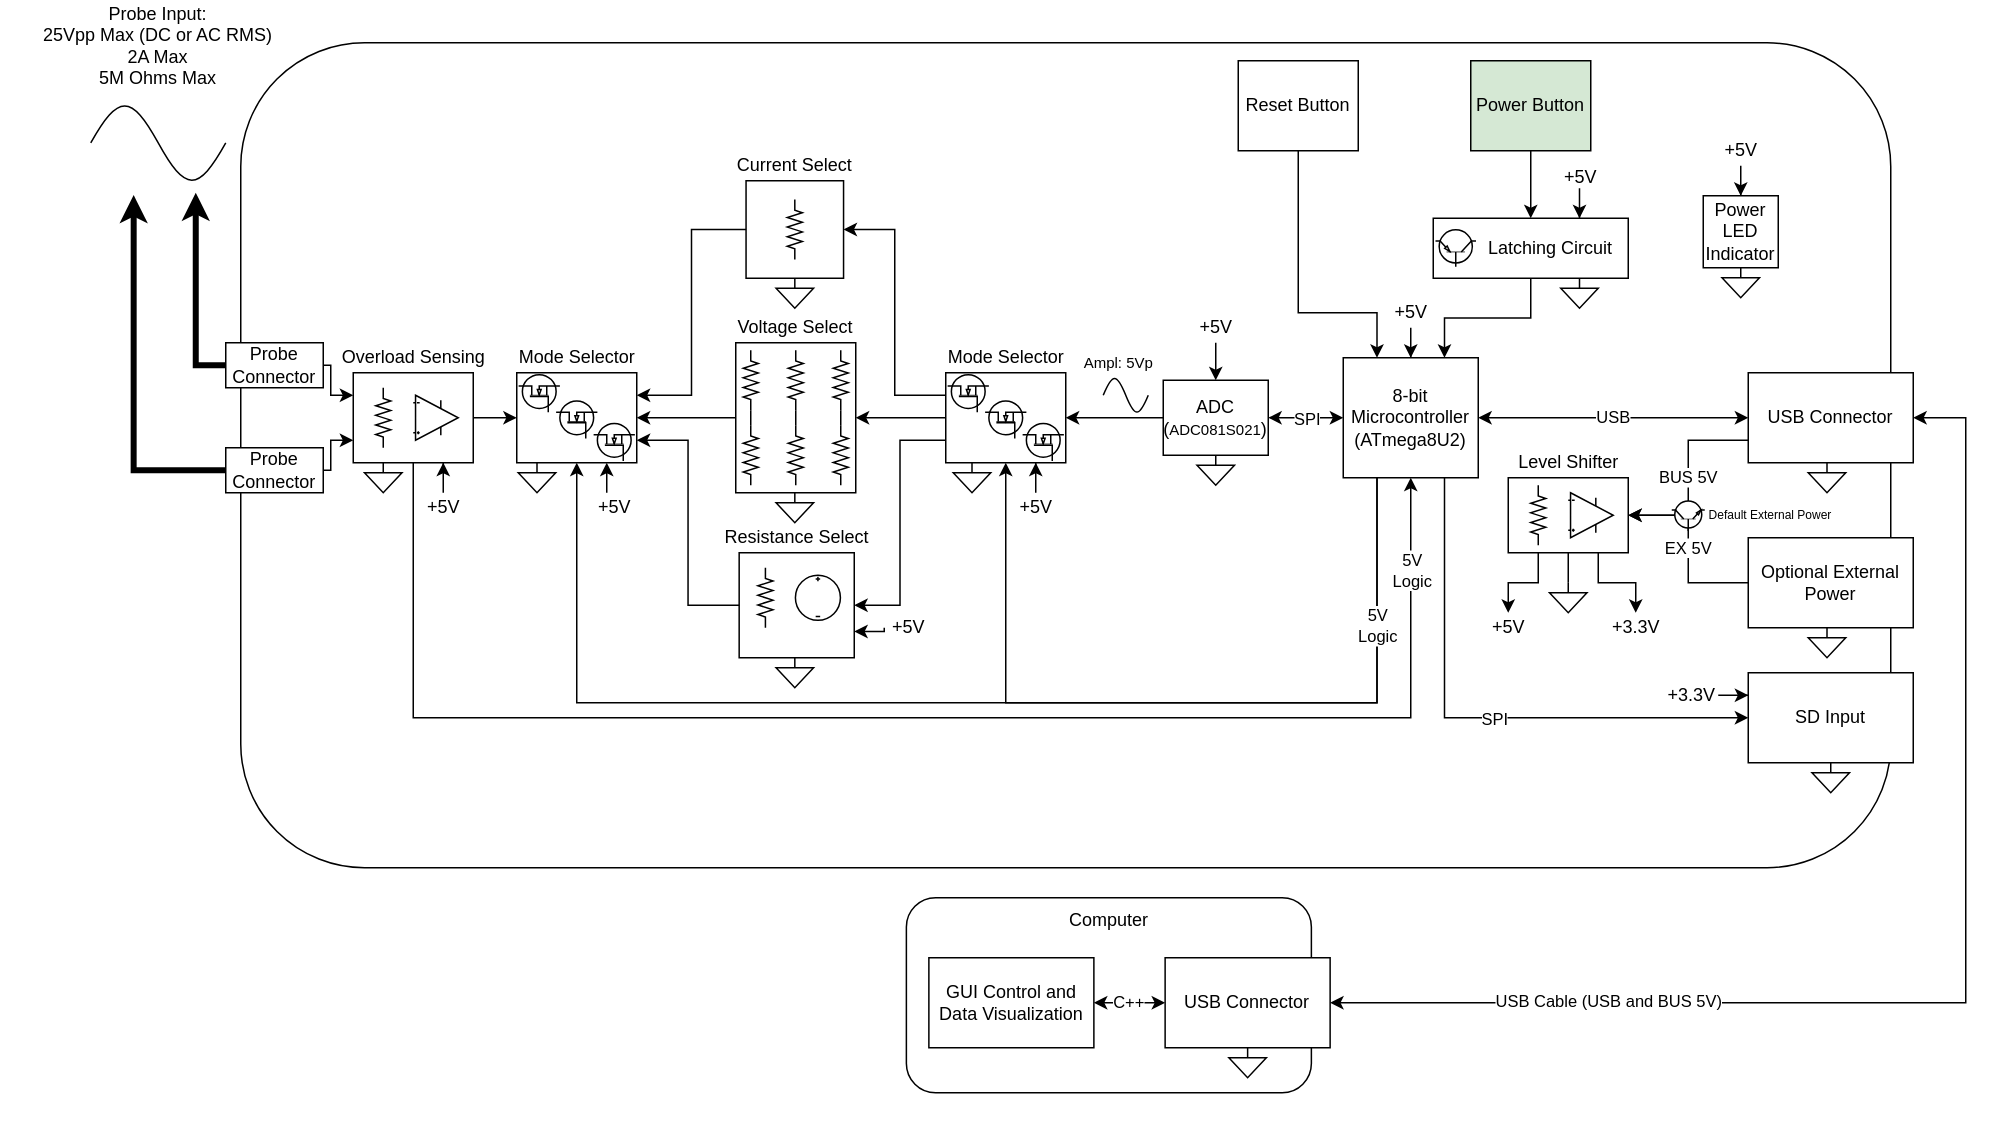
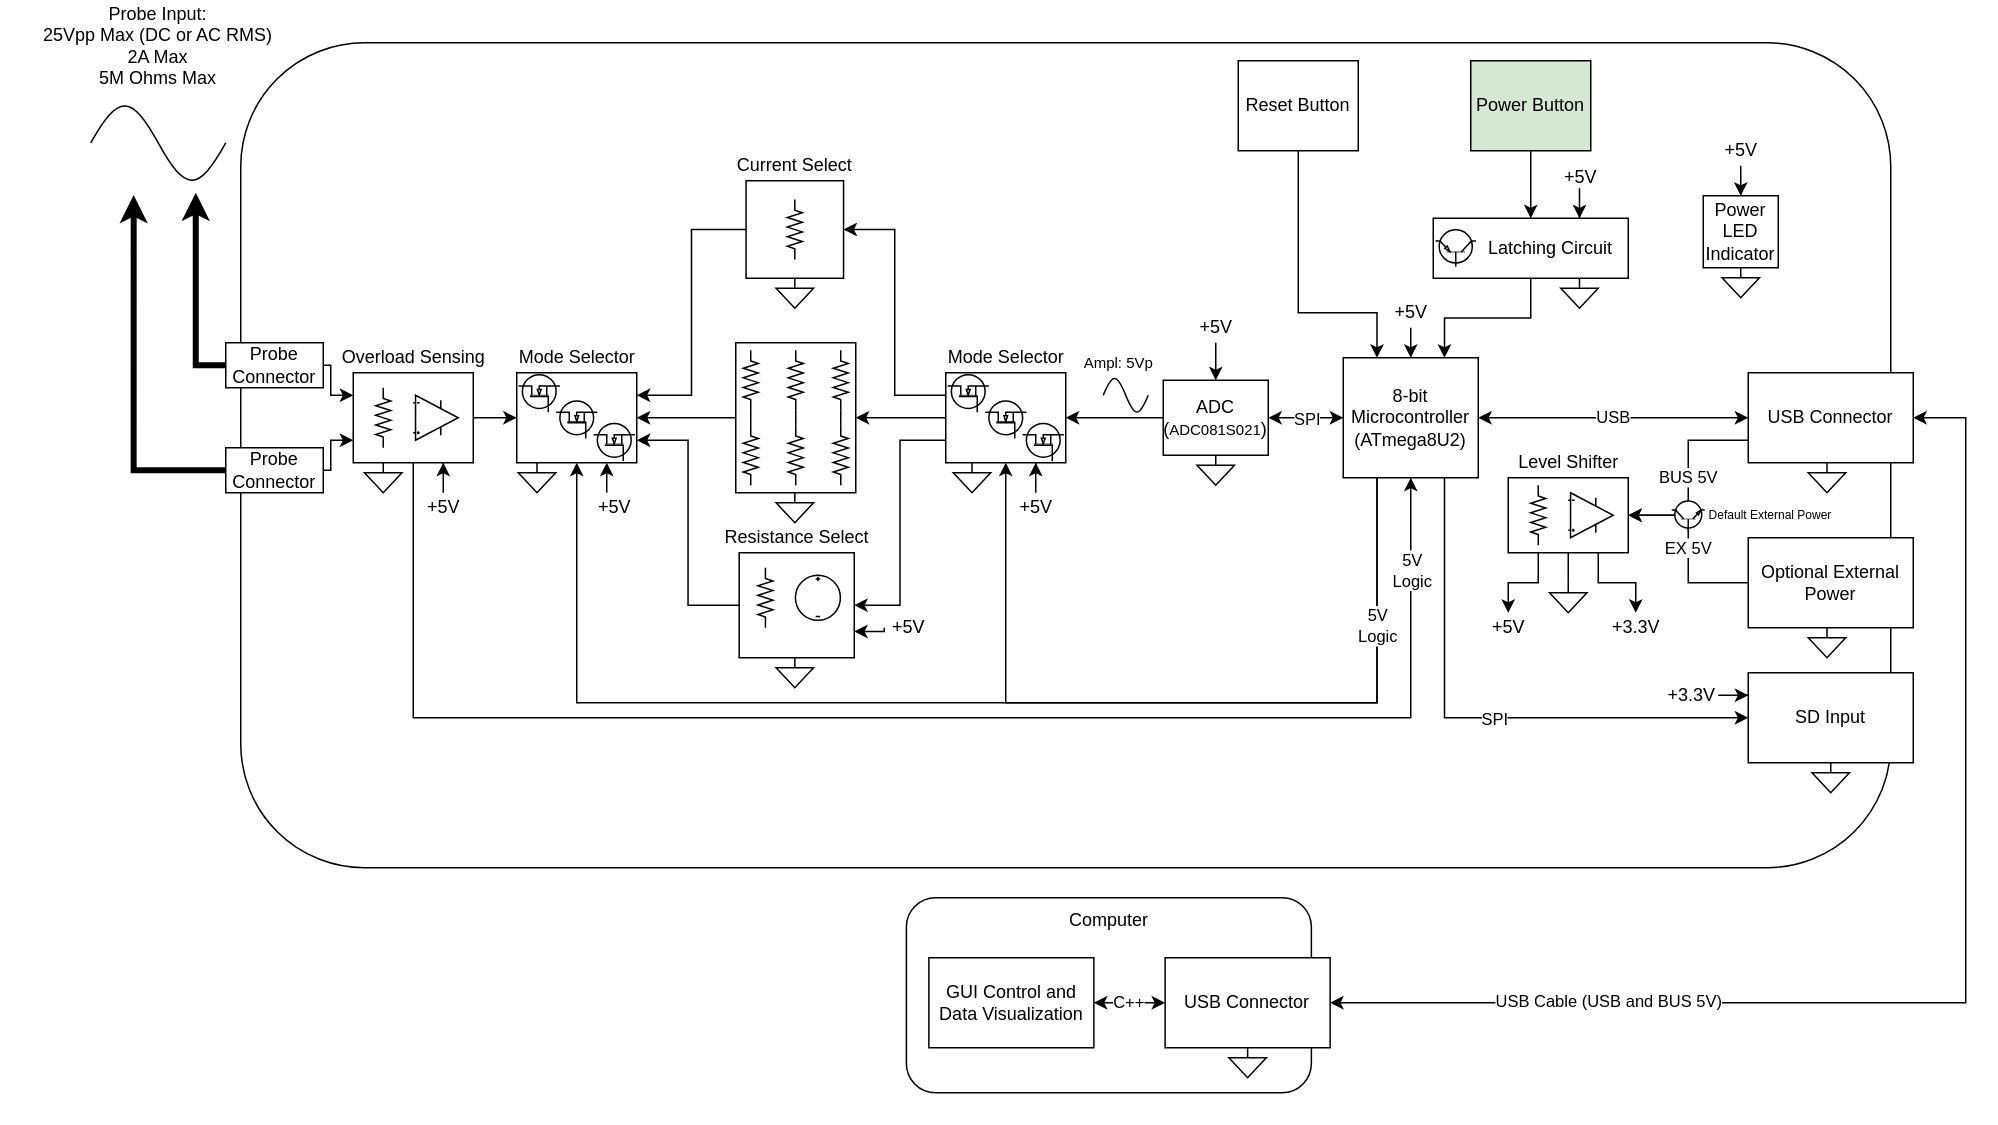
(796, 328) -> none
